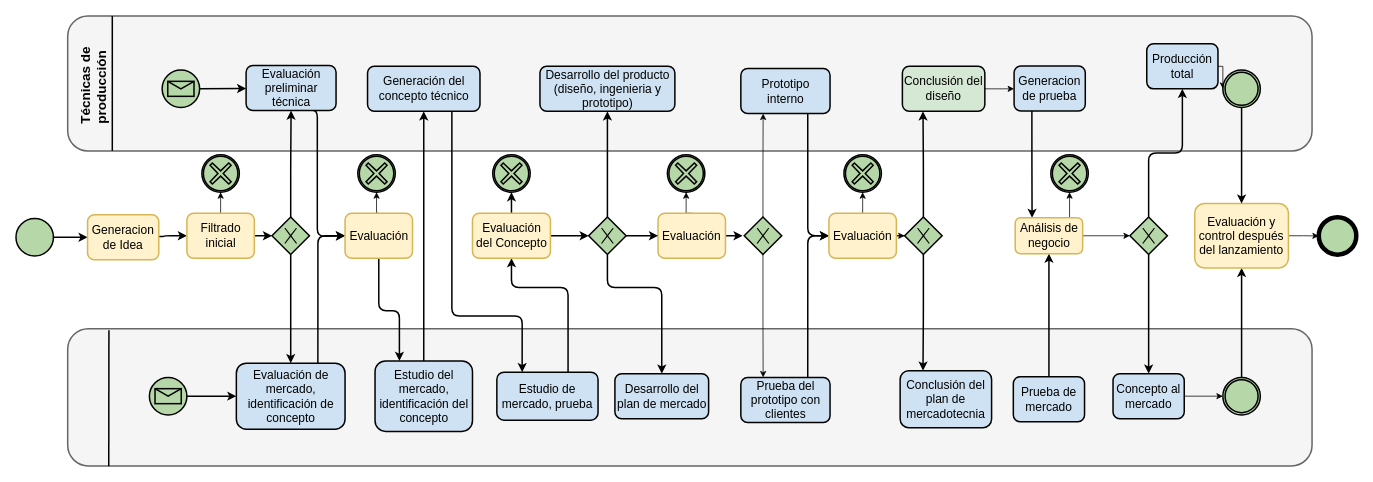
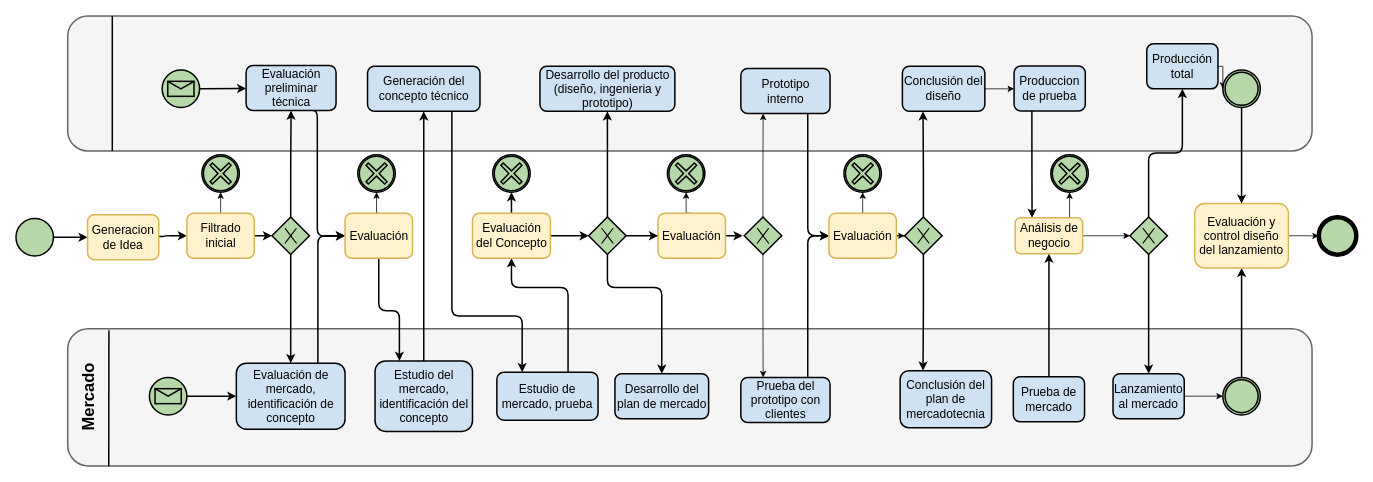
(94, 86) -> none
(944, 89) -> (944, 89)
(1050, 89) -> (1050, 89)
(1242, 236) -> (1242, 236)
(1149, 396) -> (1149, 396)
none -> (86, 398)
